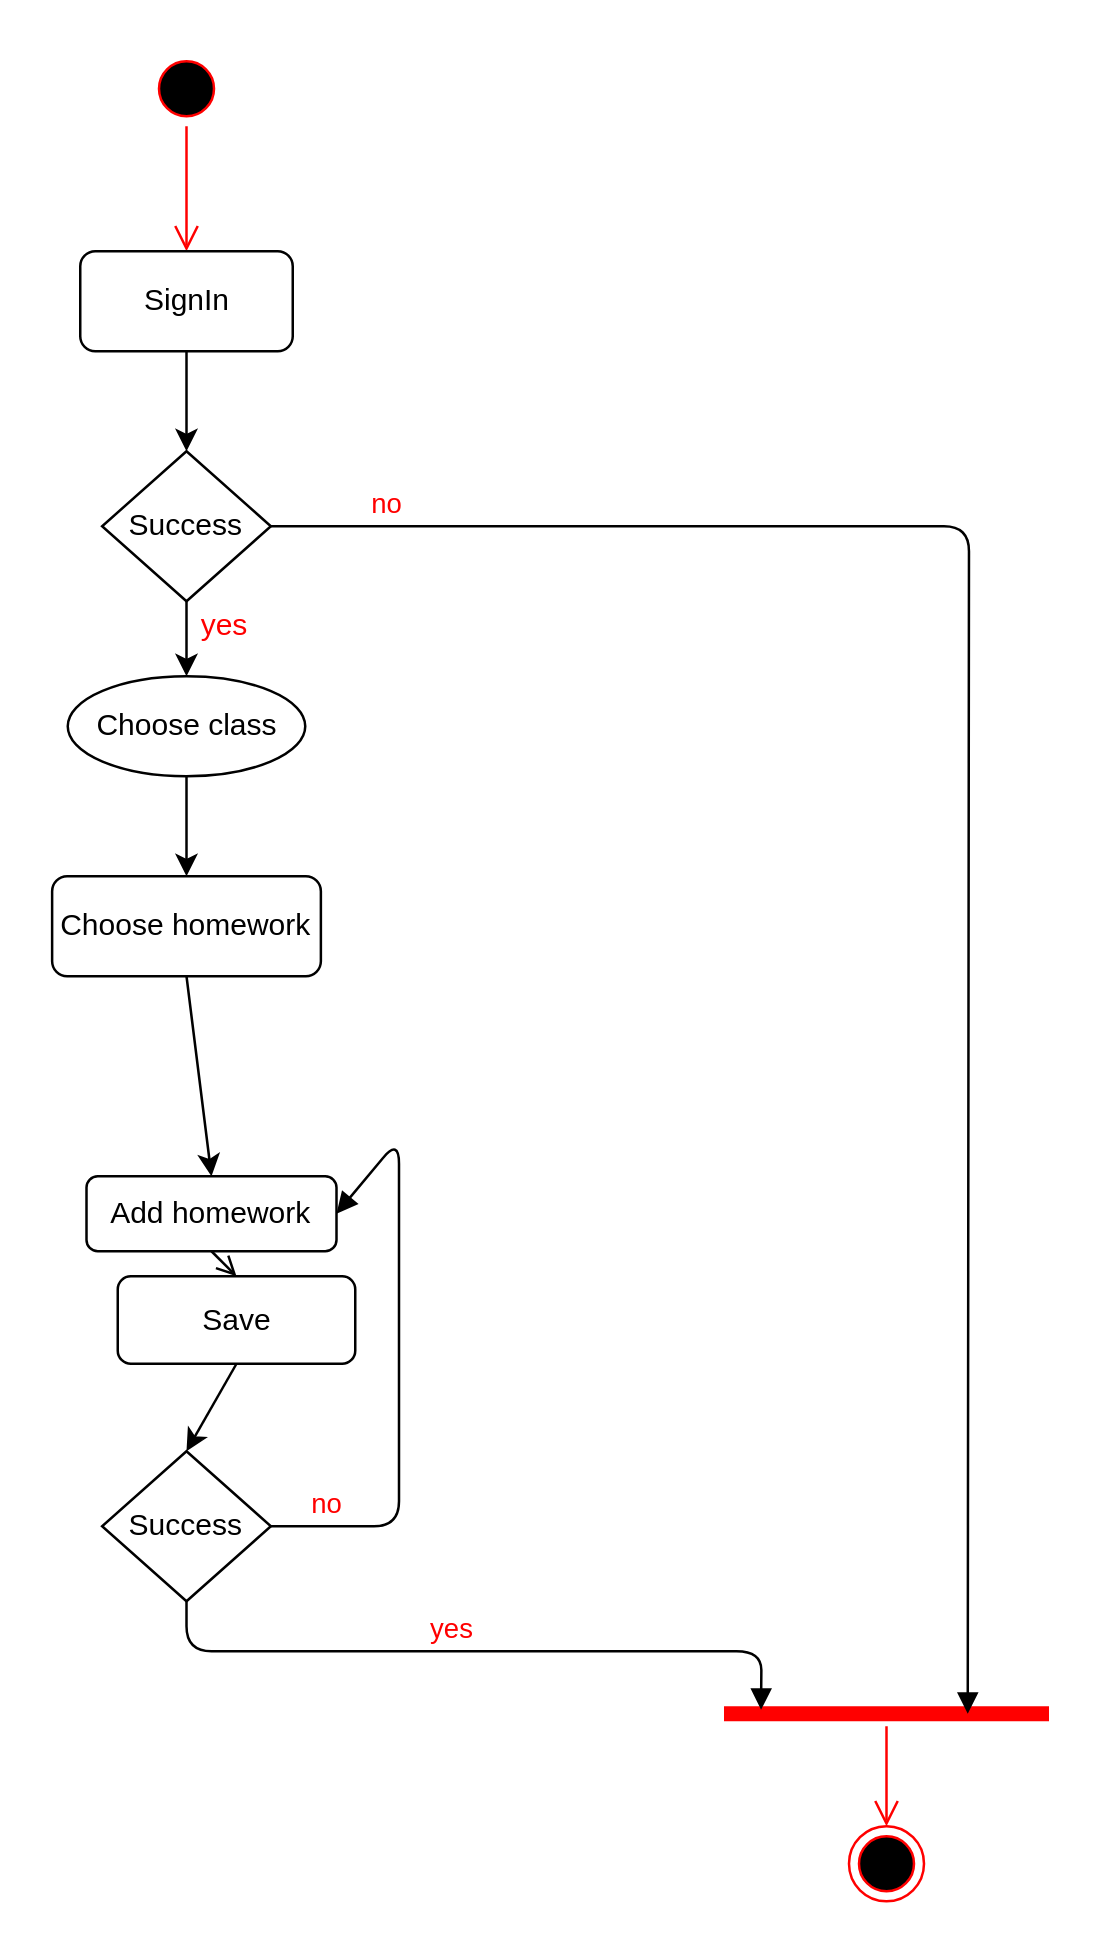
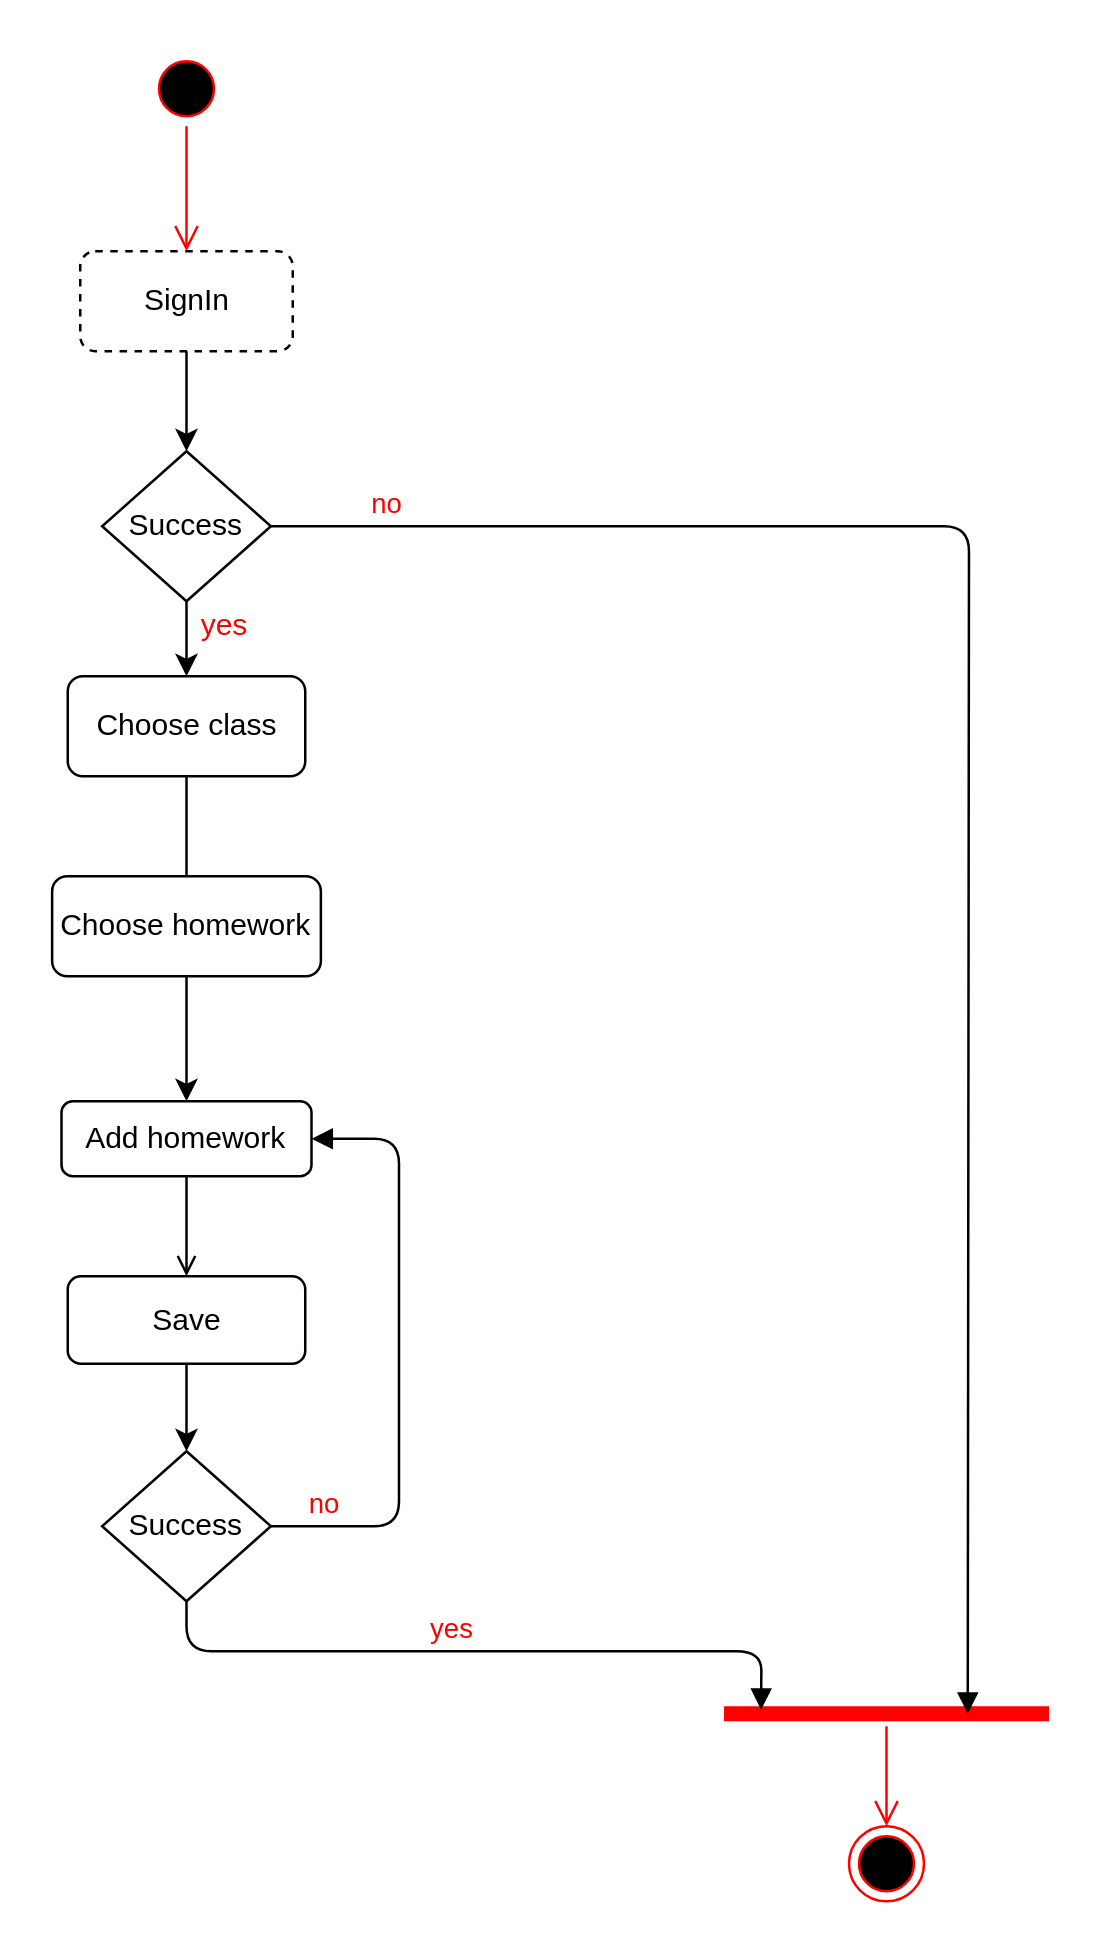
(186, 301) -> (186, 301)
(186, 726) -> (186, 726)
(186, 858) -> (186, 864)
(211, 1214) -> (186, 1139)
(236, 1320) -> (186, 1320)
